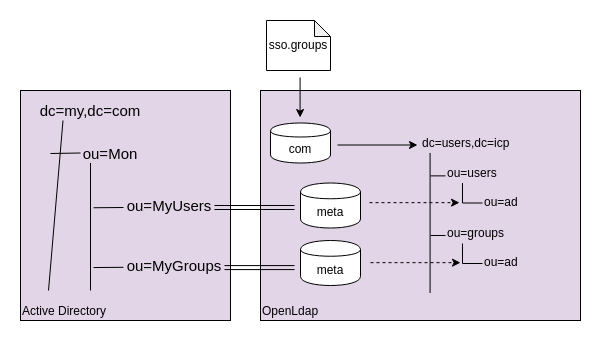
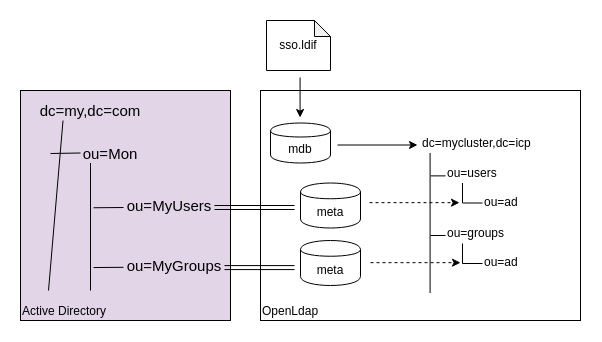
(299, 46) -> (299, 46)
(470, 144) -> (482, 144)
(301, 150) -> (301, 150)
(421, 206) -> (421, 206)
